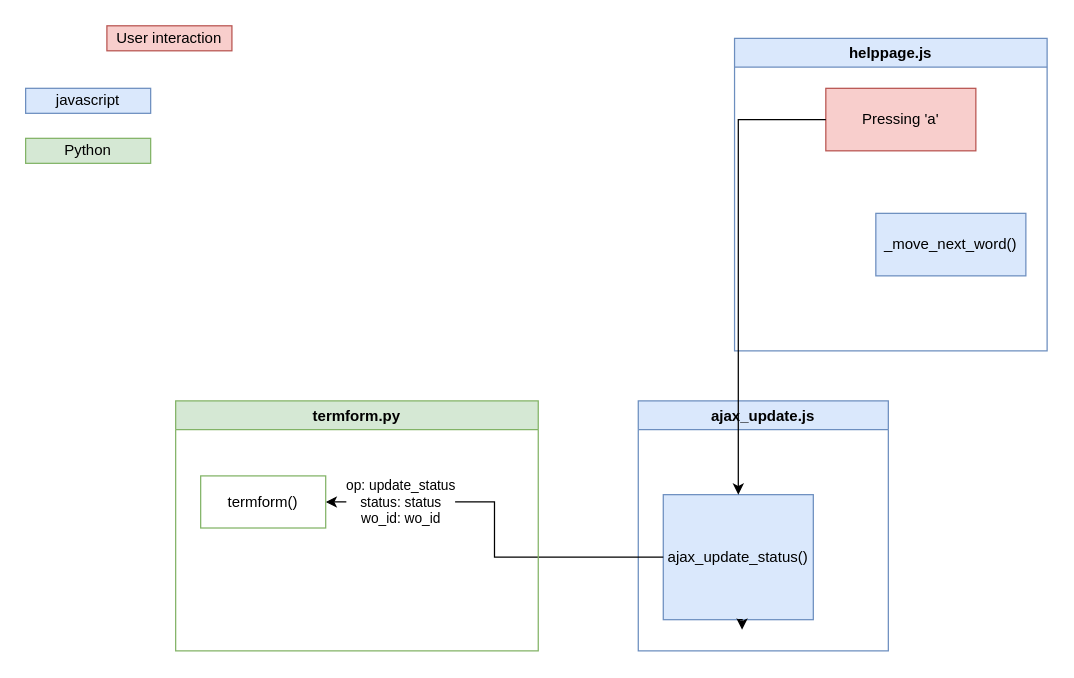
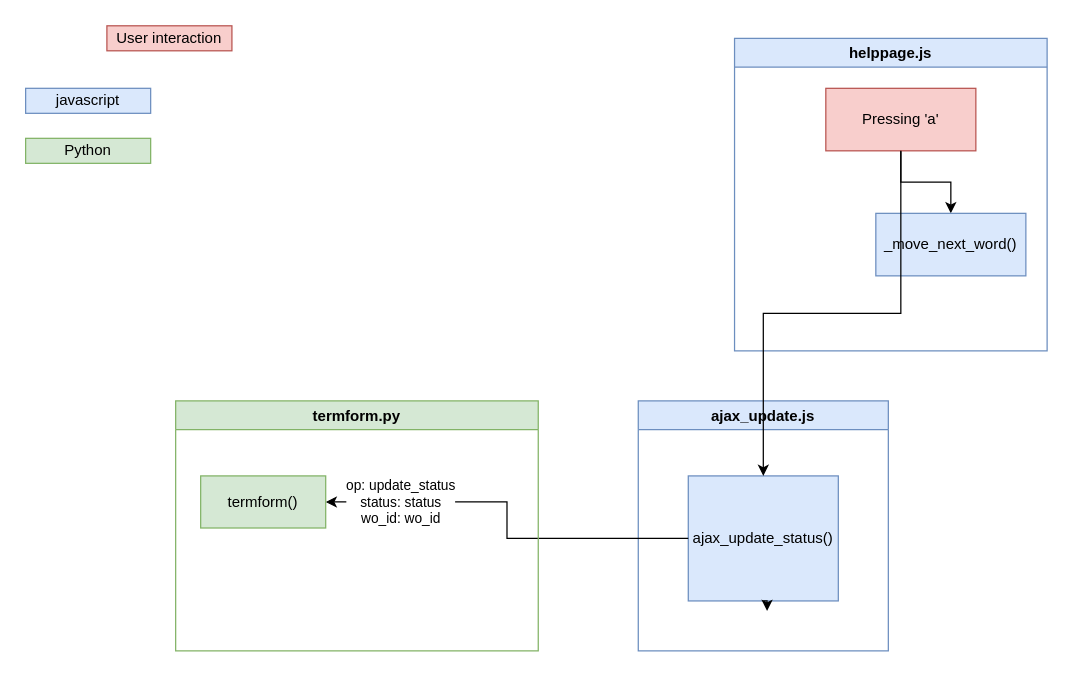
none -> (938, 182)
(263, 502) -> (263, 502)
(738, 557) -> (763, 538)
